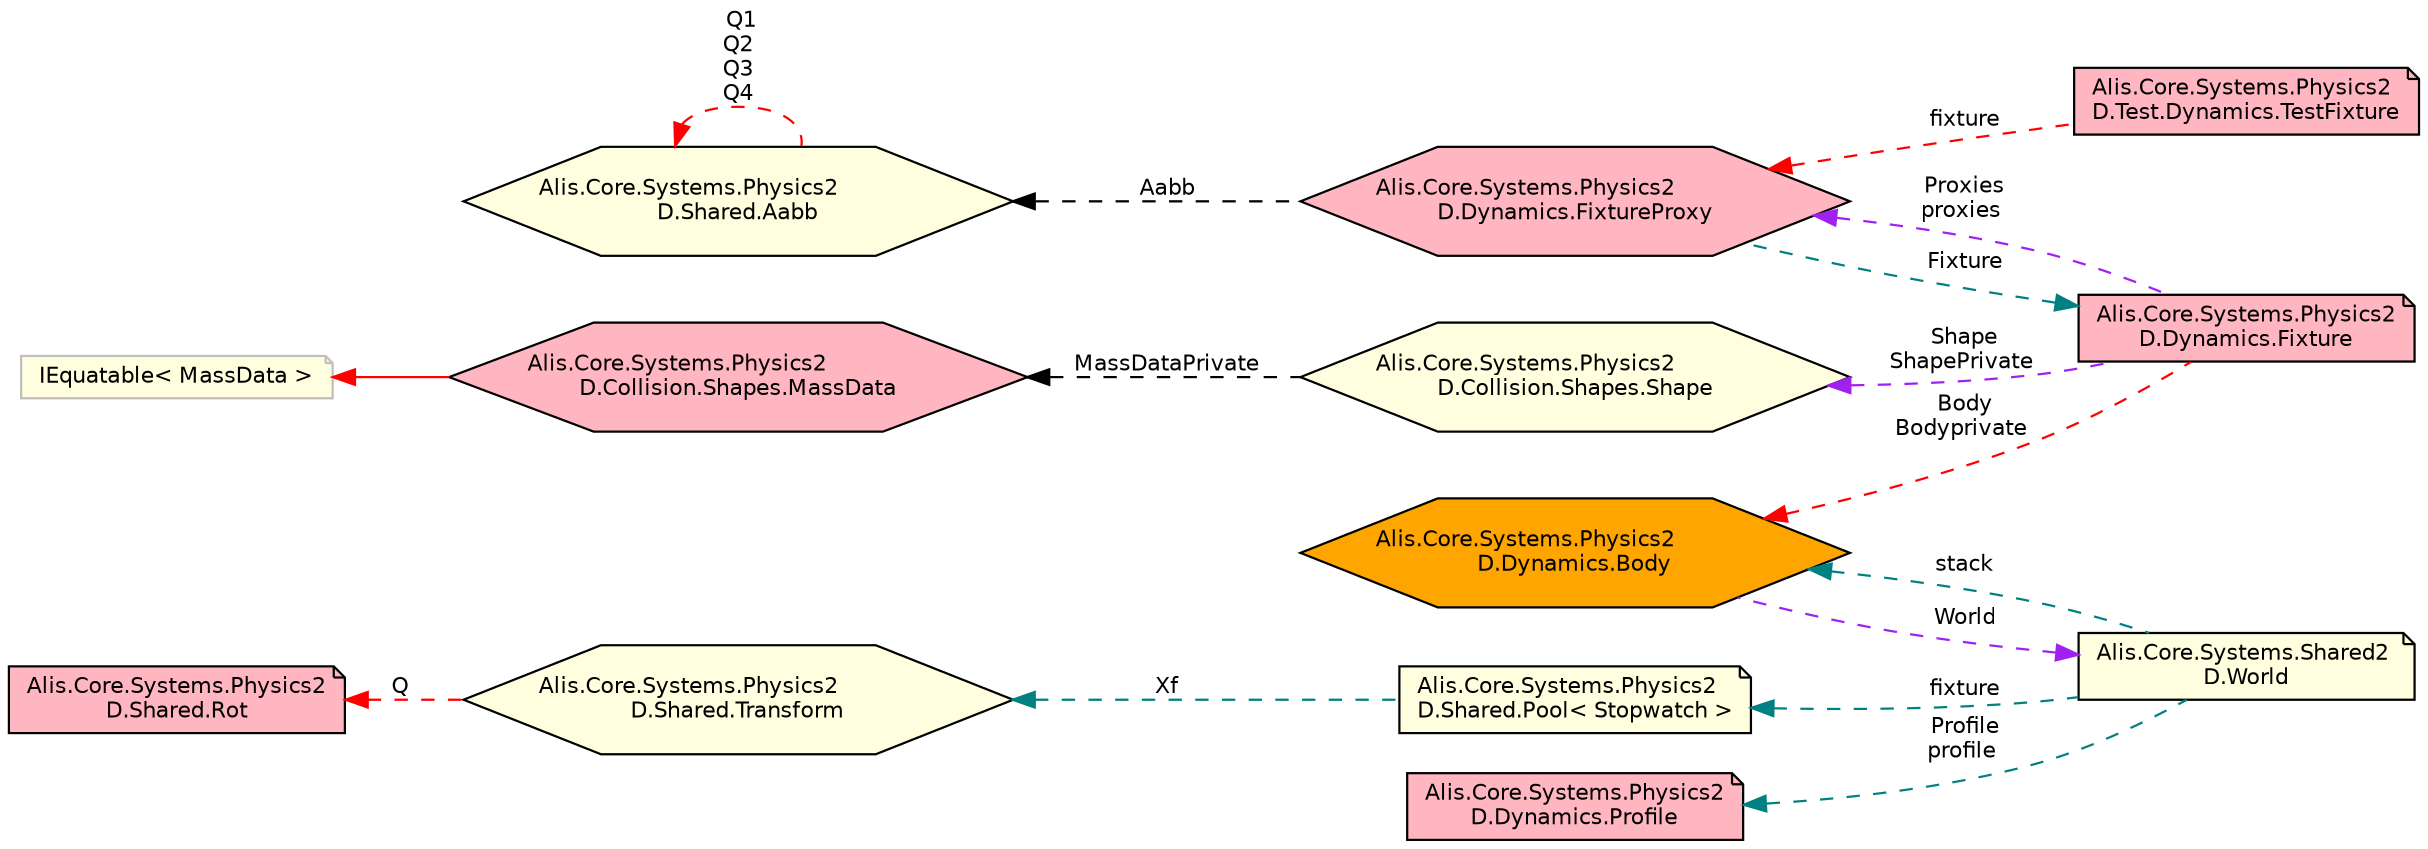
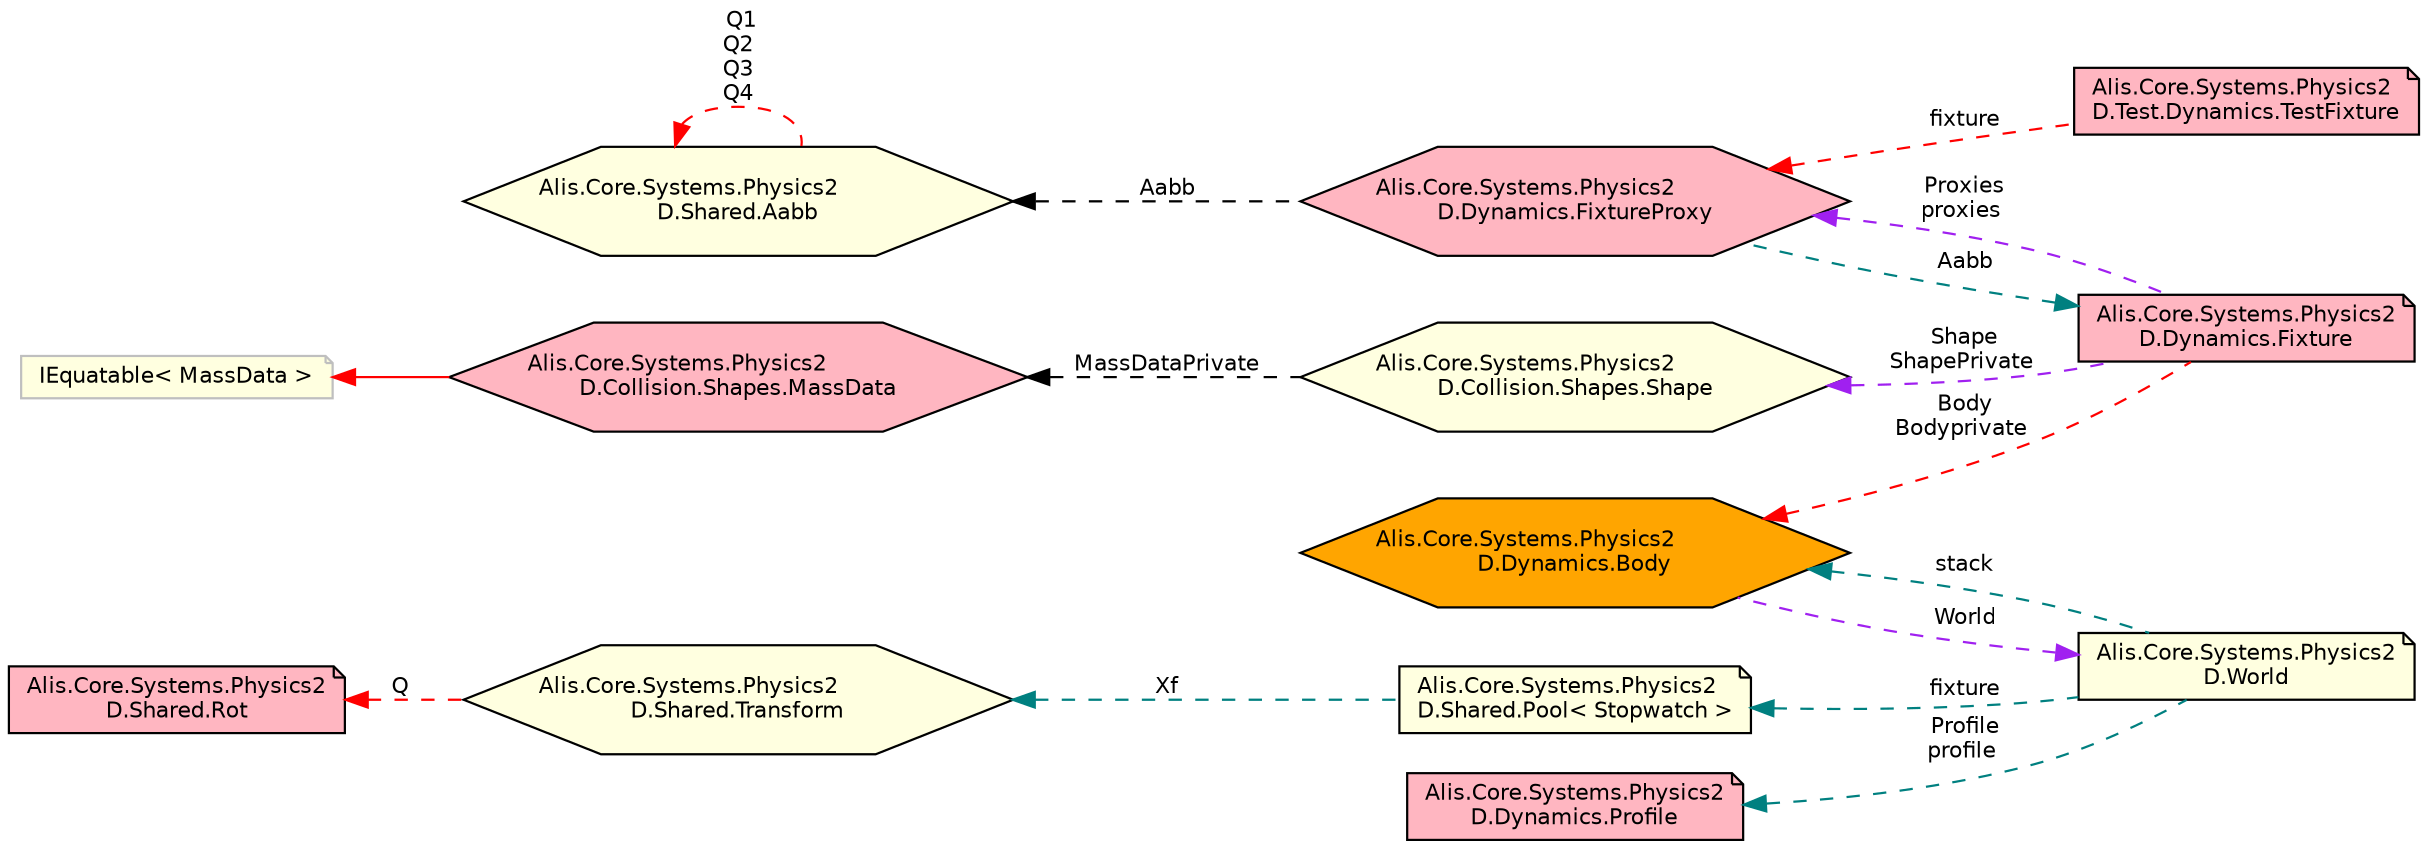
(1962, 263) -> (1962, 263)
(2247, 666) -> (2247, 666)
